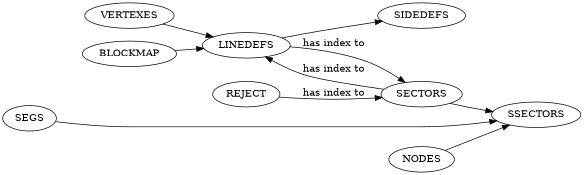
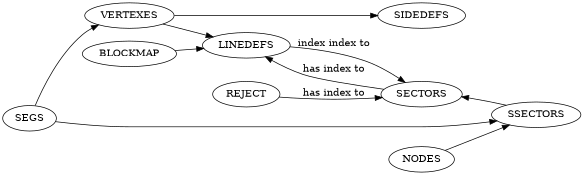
(328, 30) -> (272, 16)
(334, 44) -> (334, 44)
none -> (58, 63)
(468, 107) -> (487, 101)
